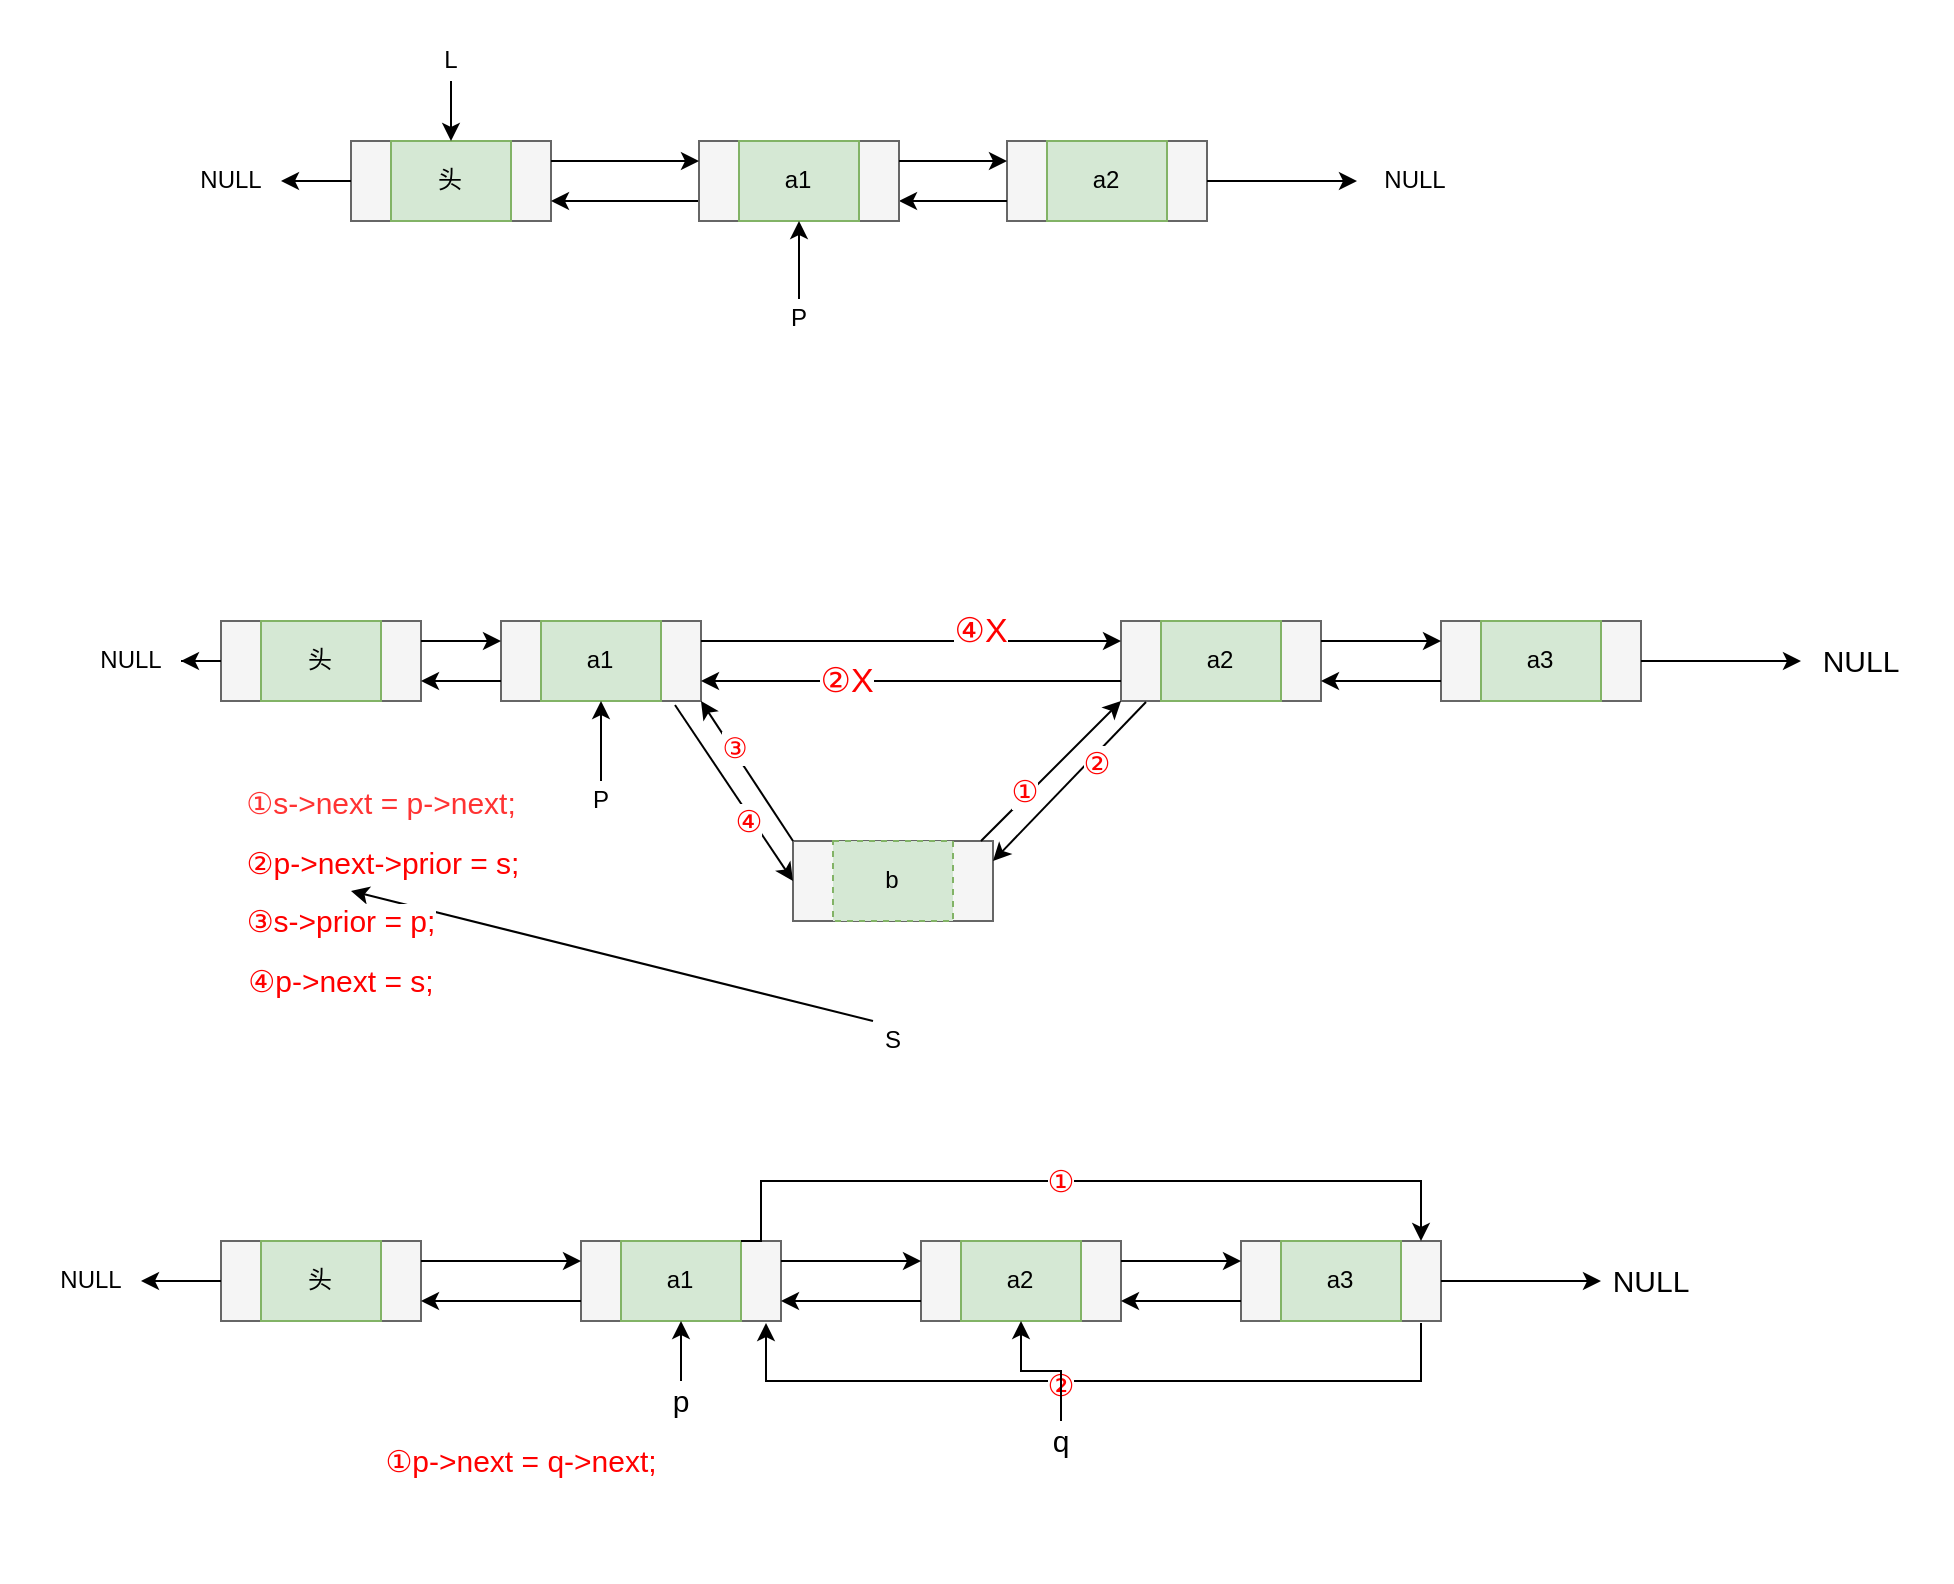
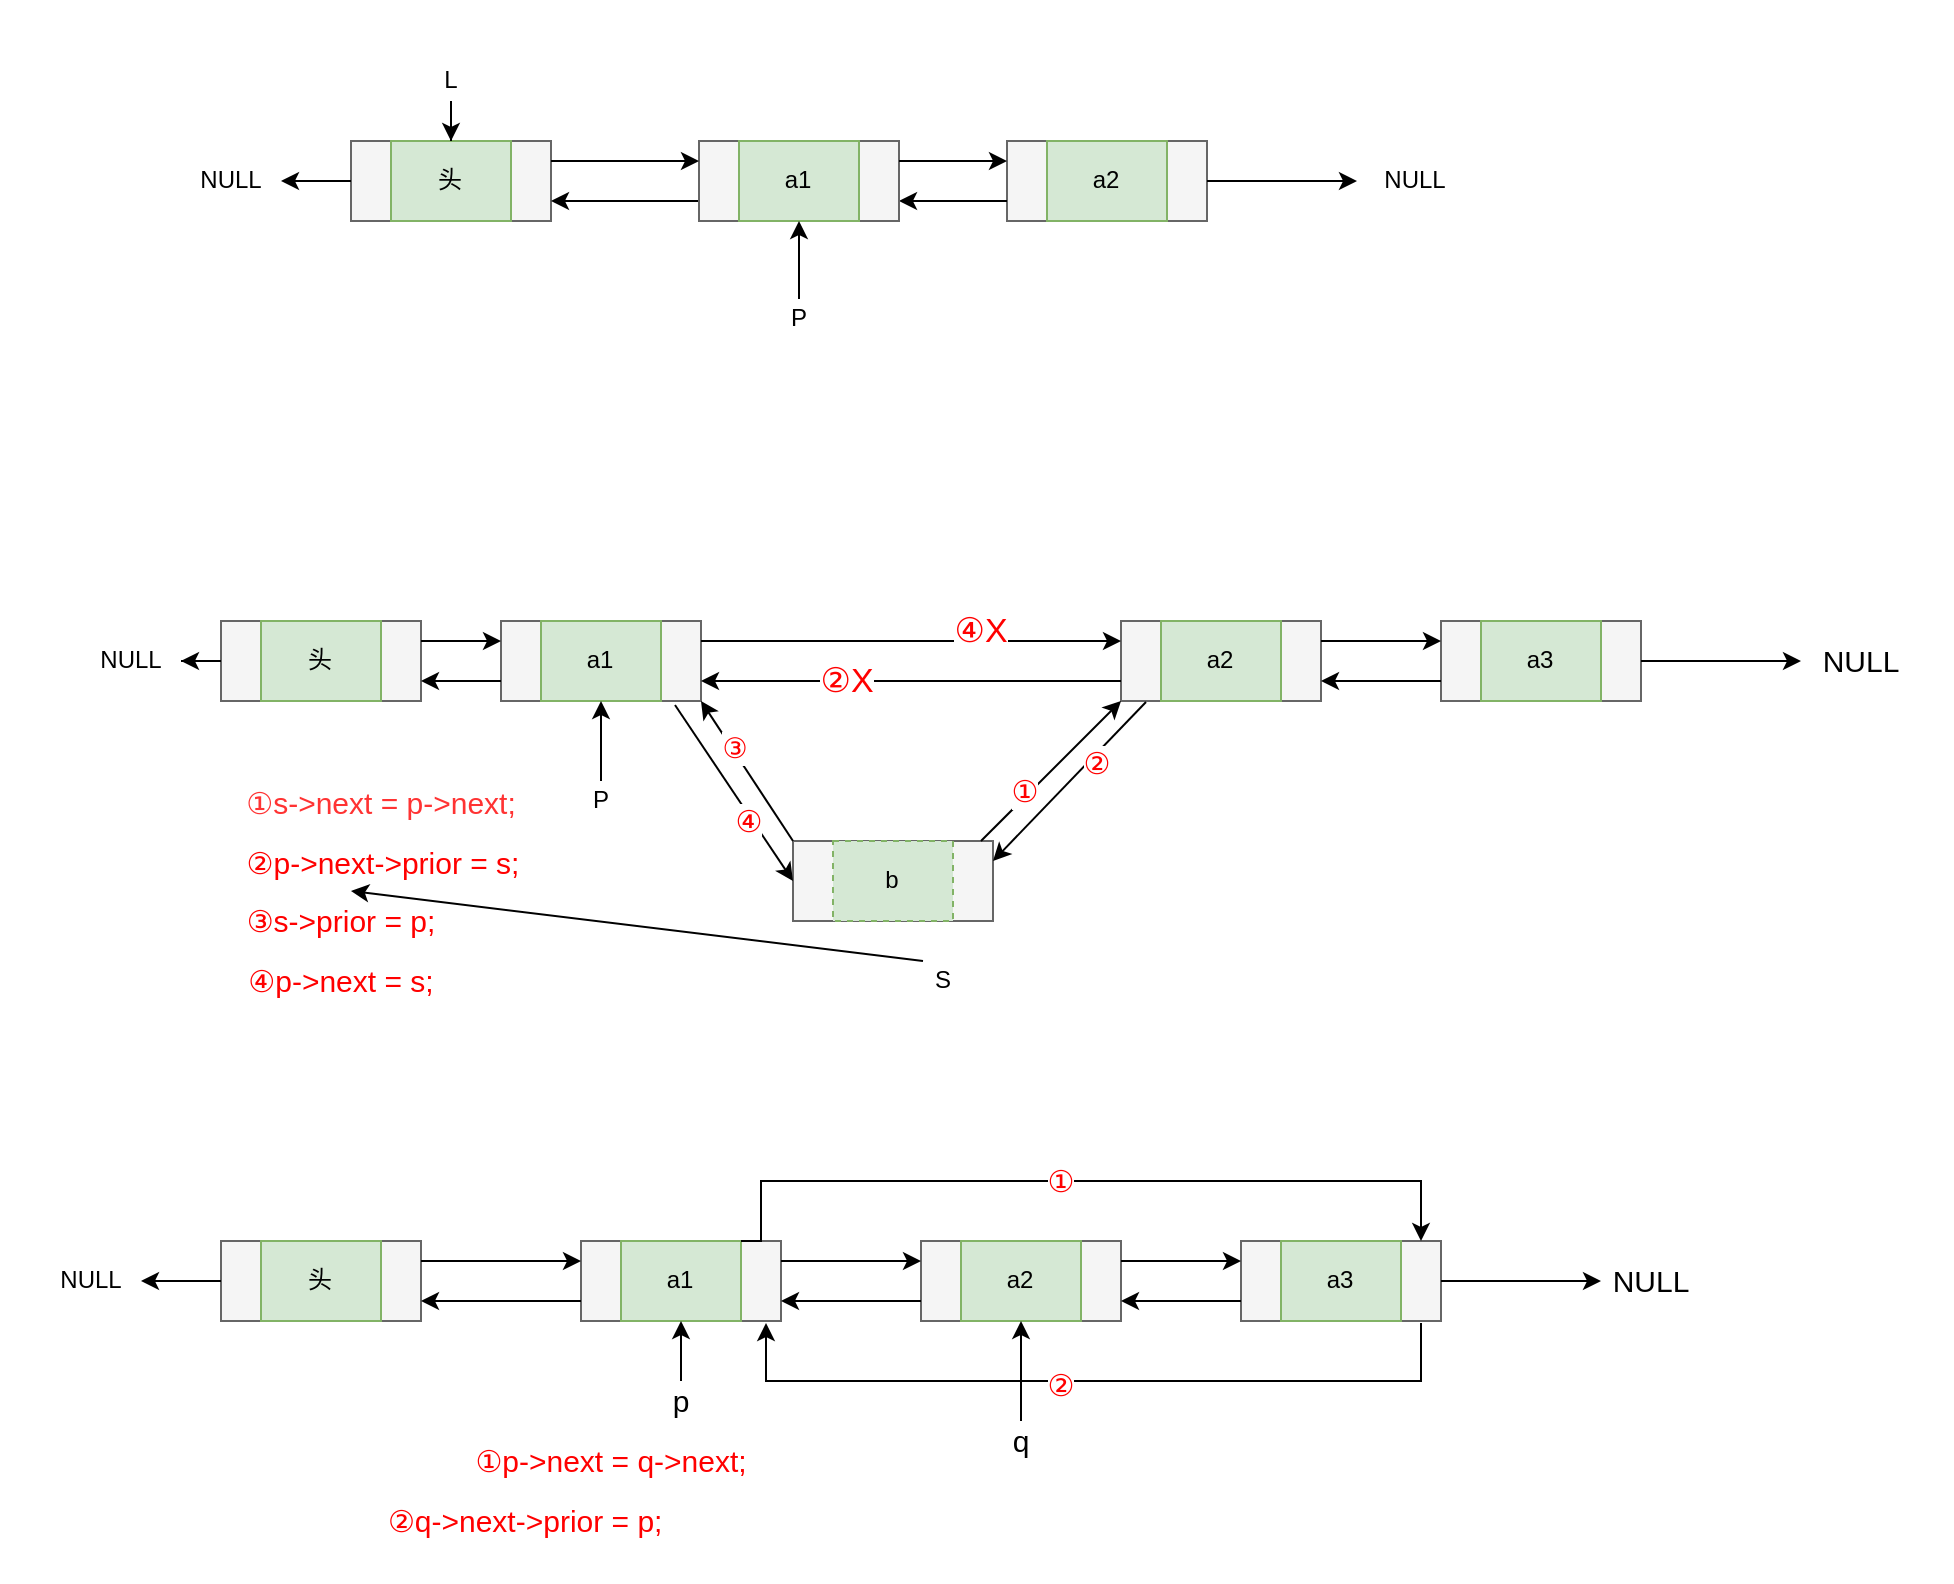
(451, 61) -> (451, 81)
(893, 1041) -> (943, 981)
(1061, 1441) -> (1021, 1441)
(521, 1461) -> (611, 1461)
none -> (521, 1521)
